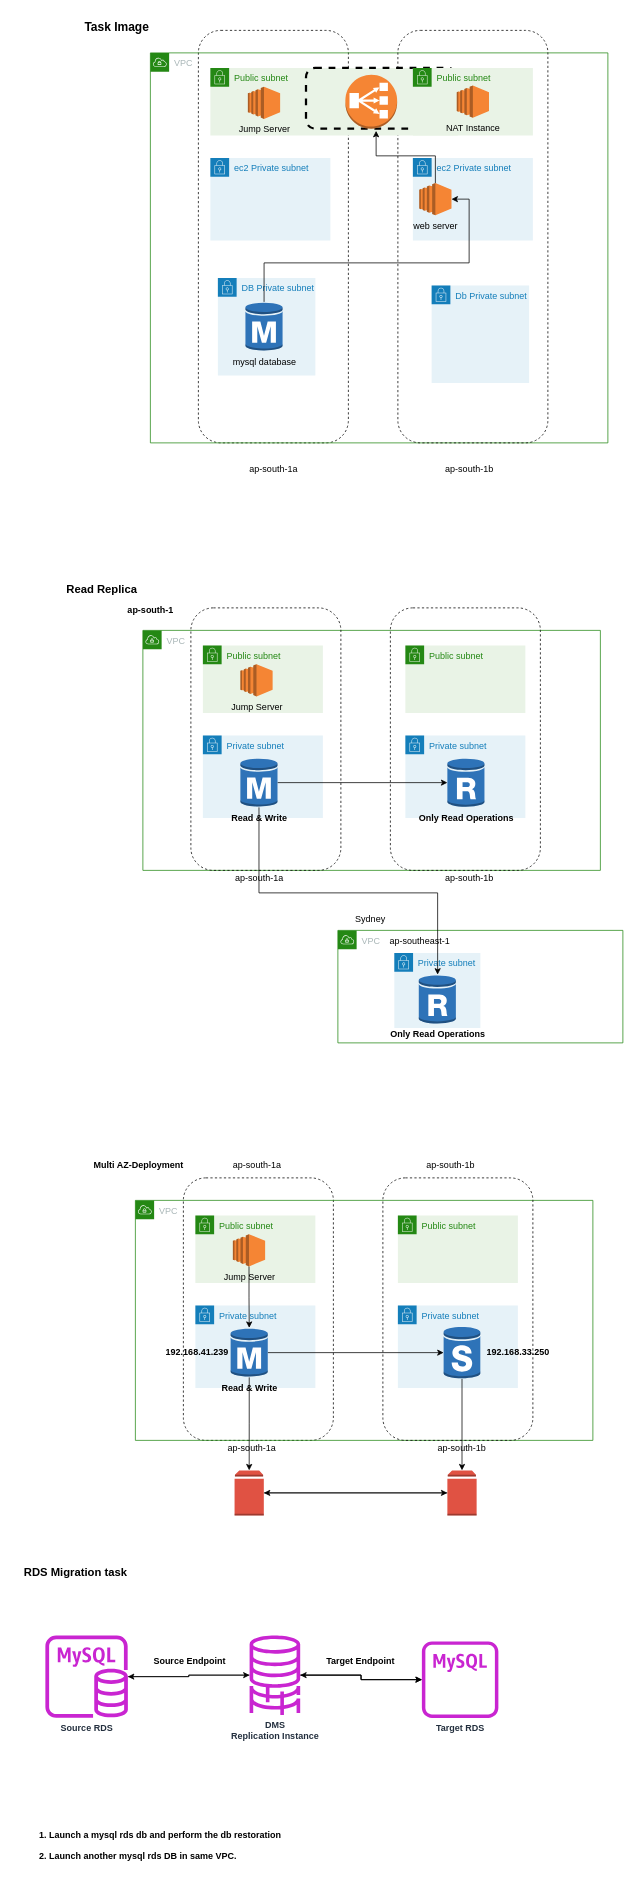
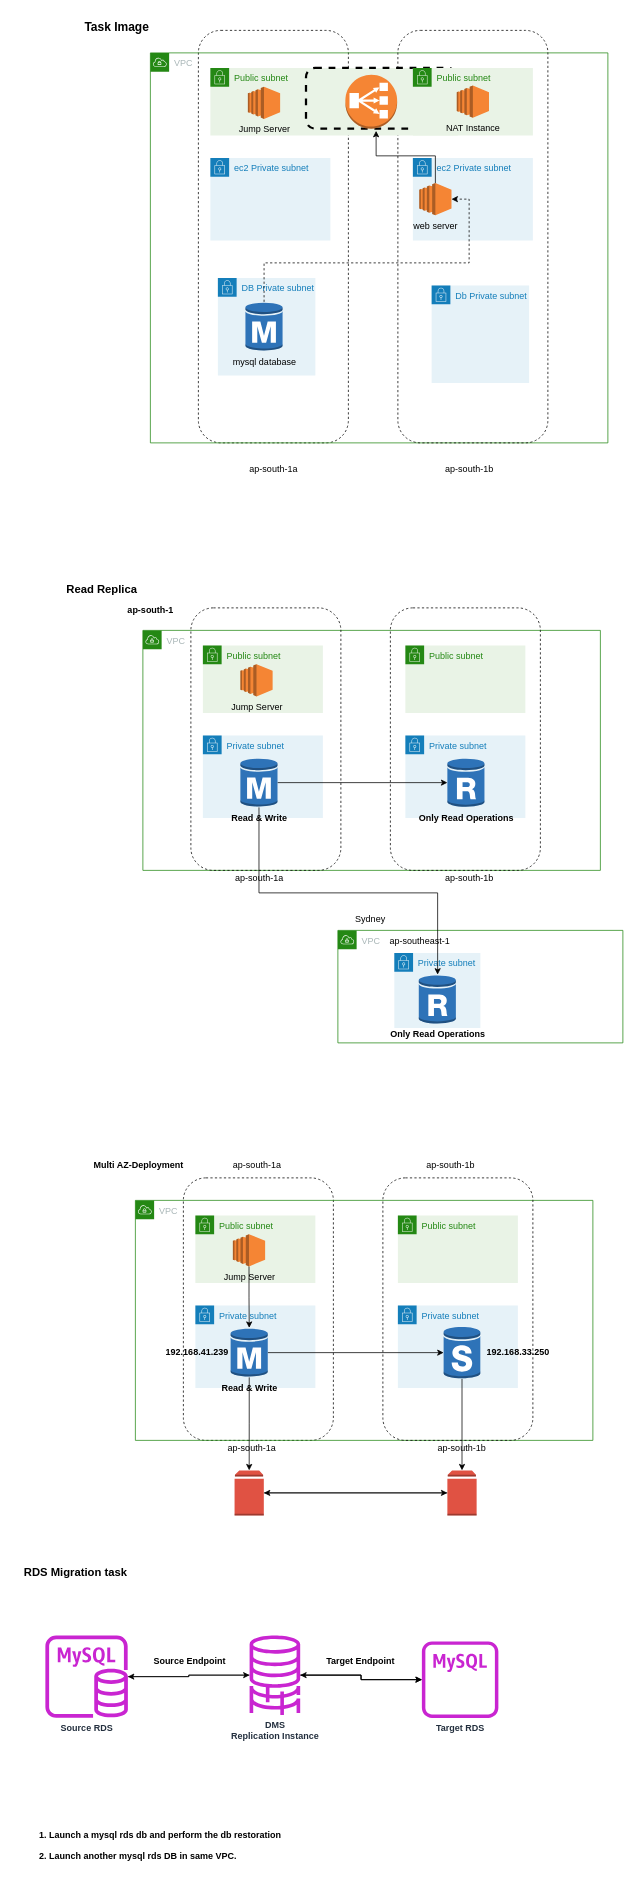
(385, 263) -> (385, 263)
